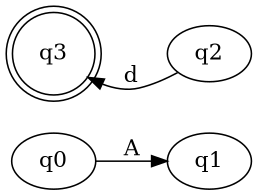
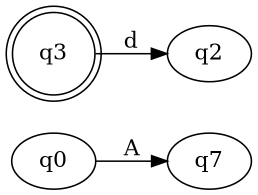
(141, 88) -> (123, 54)
(209, 161) -> (209, 161)
